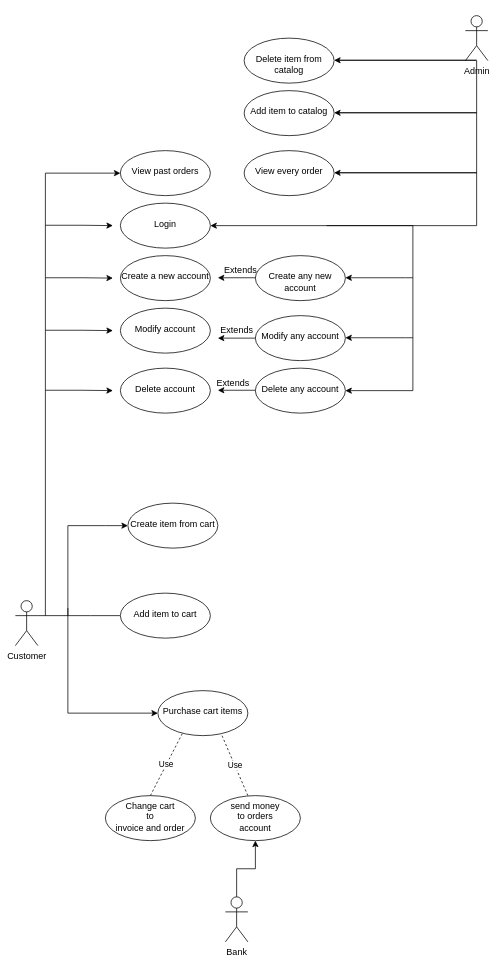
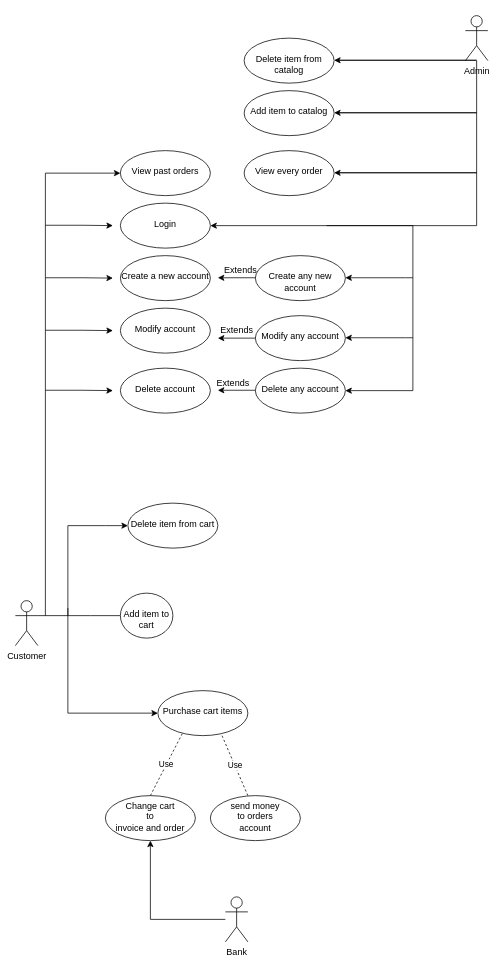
(173, 519) -> (173, 519)
(165, 615) -> (147, 615)
(243, 869) -> (151, 919)
